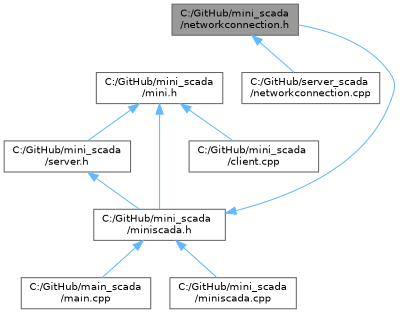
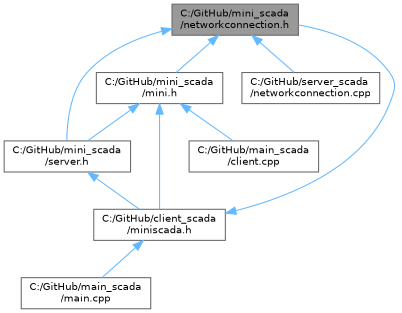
none -> (193, 57)
none -> (92, 68)
(254, 156) -> (254, 156)
(160, 225) -> (160, 225)
(233, 293) -> none
